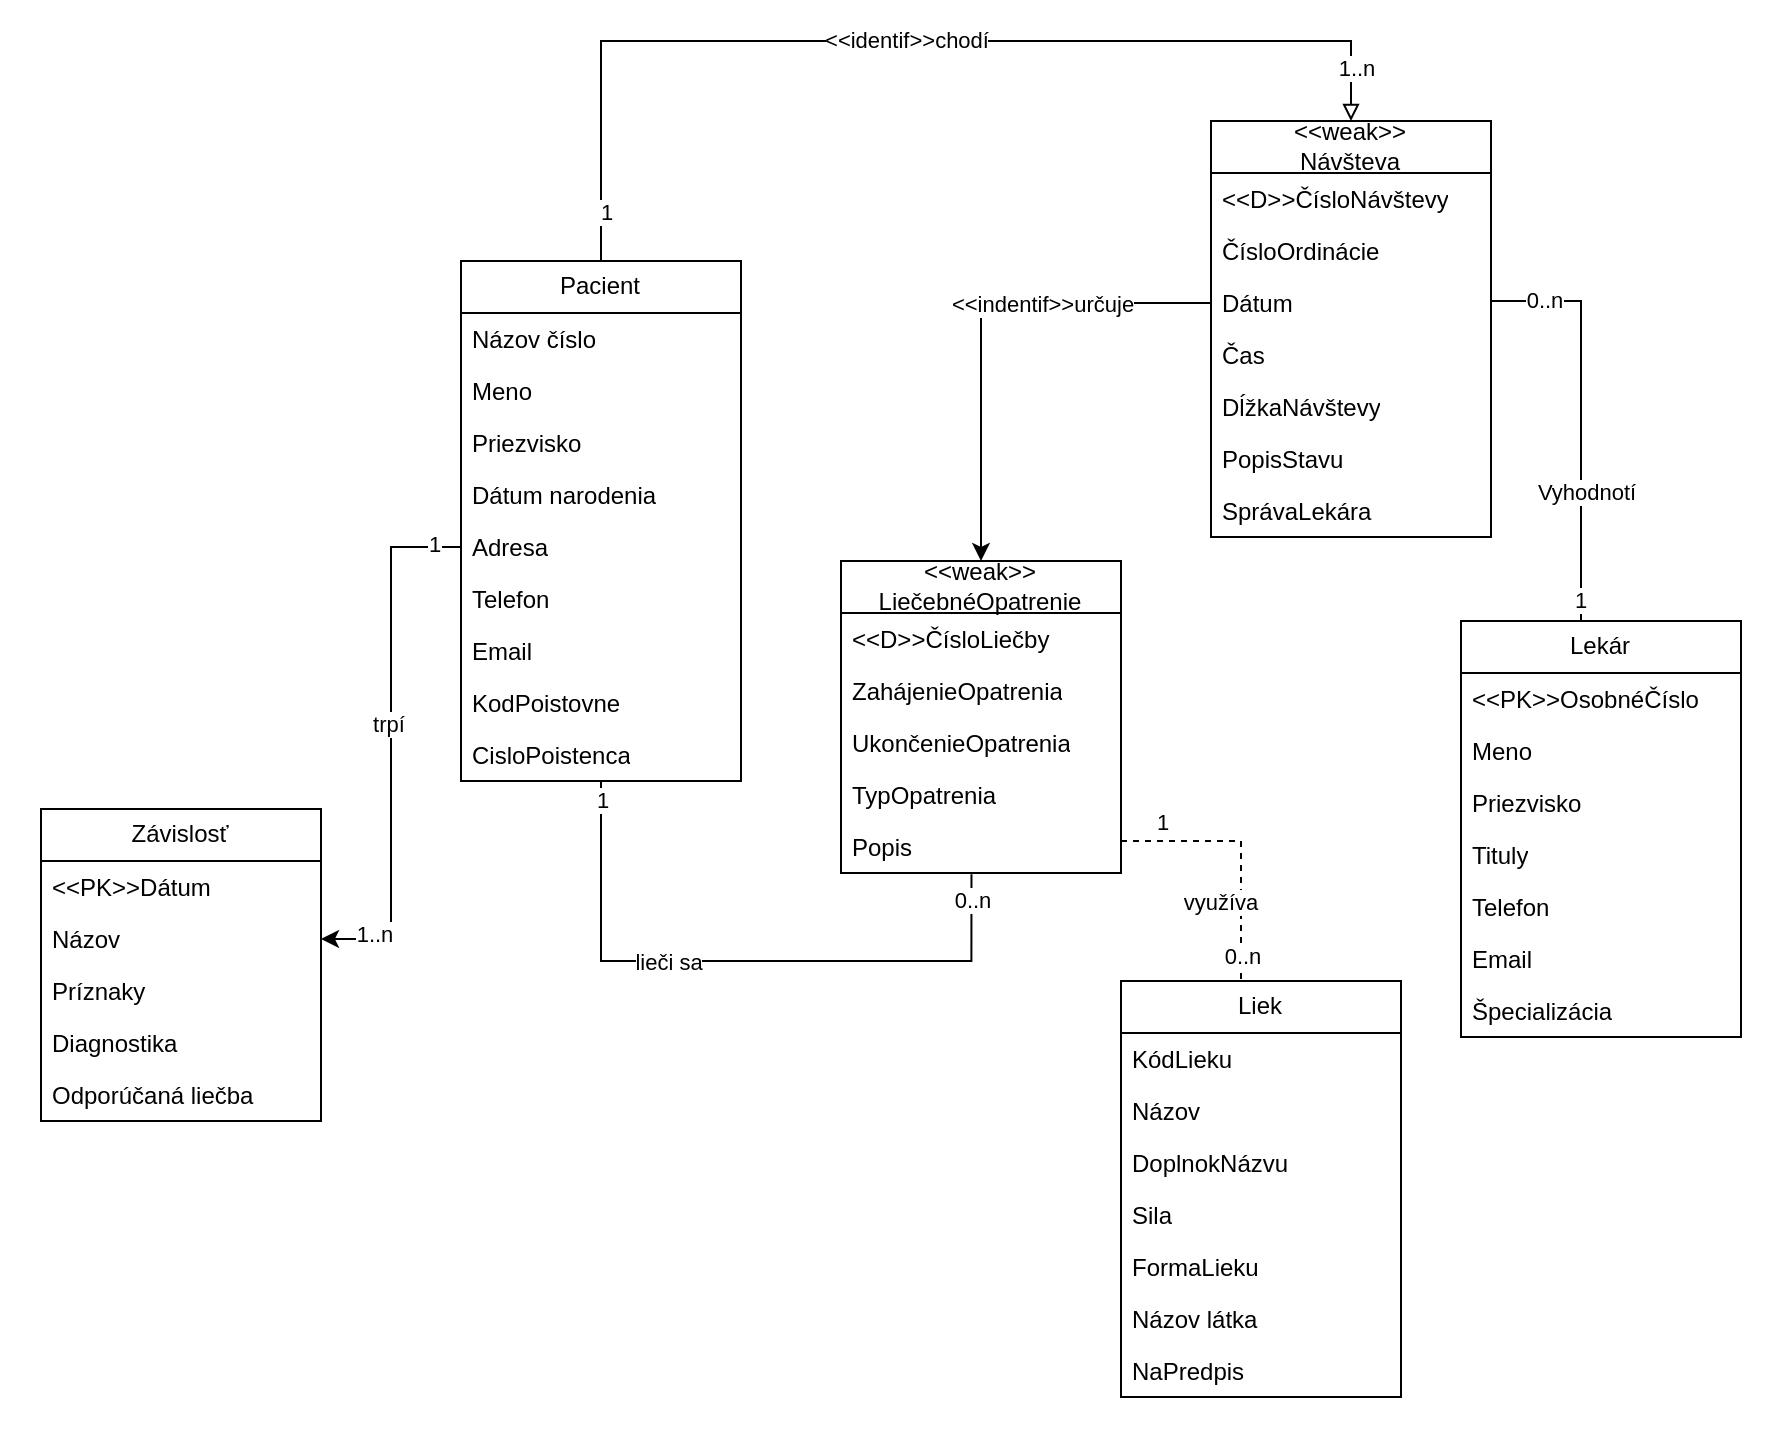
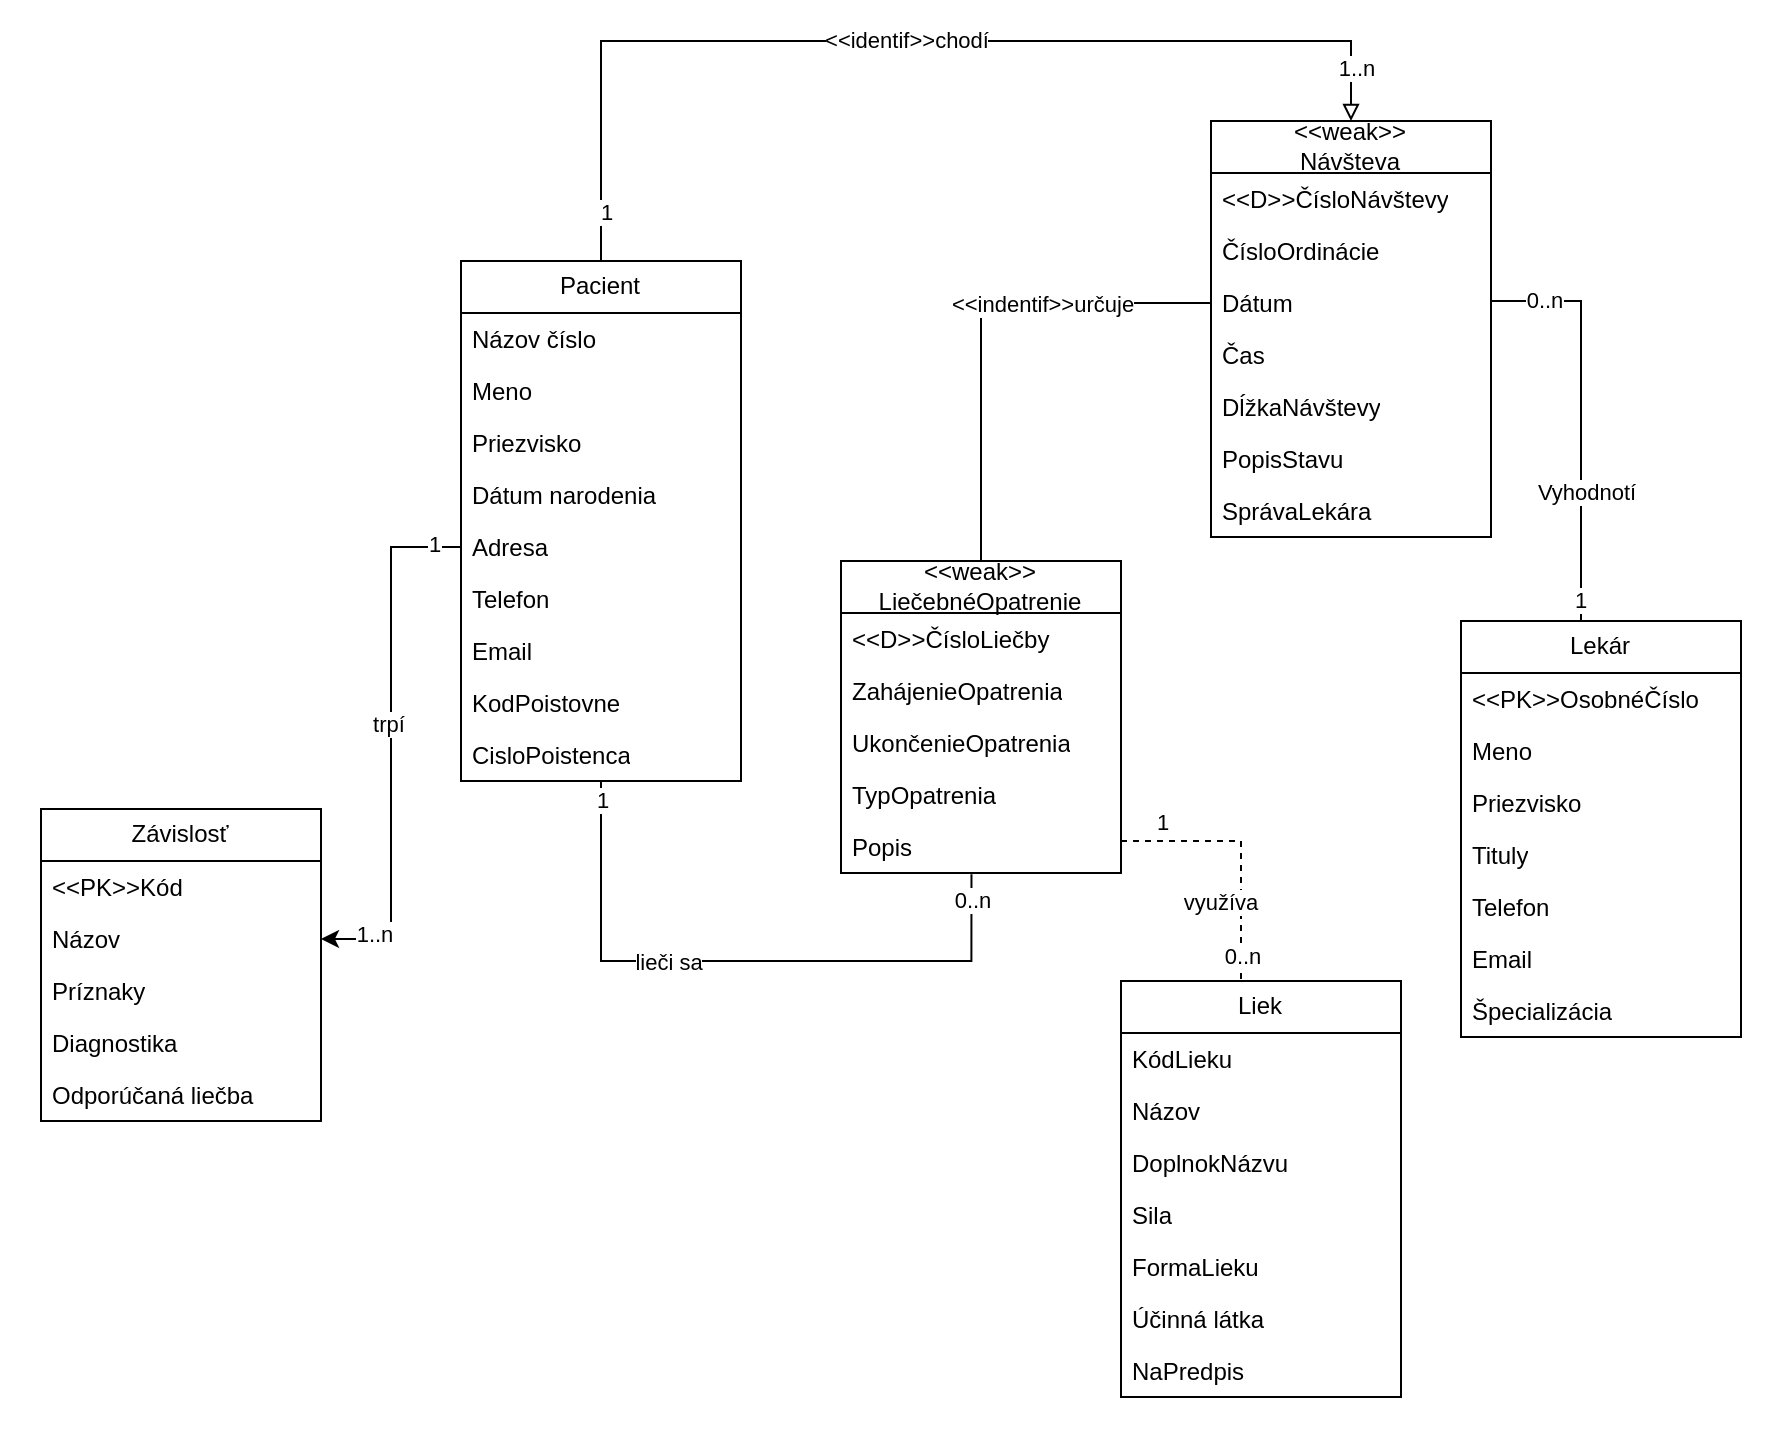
(981, 546) -> (981, 551)
(127, 889) -> (113, 889)
(1201, 1321) -> (1204, 1321)
